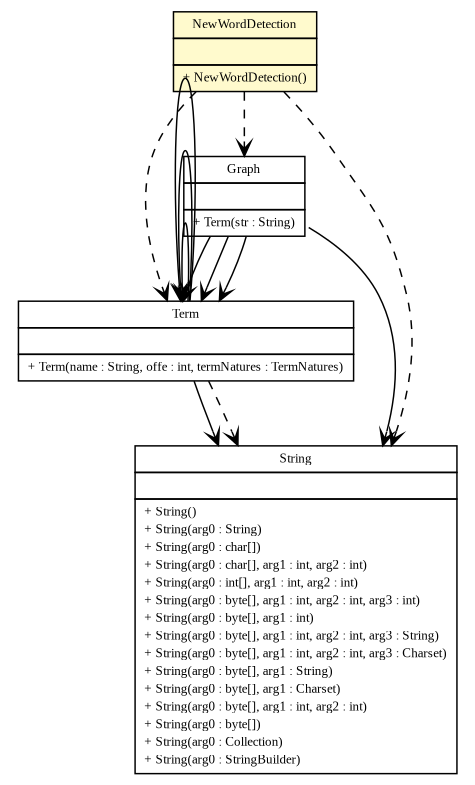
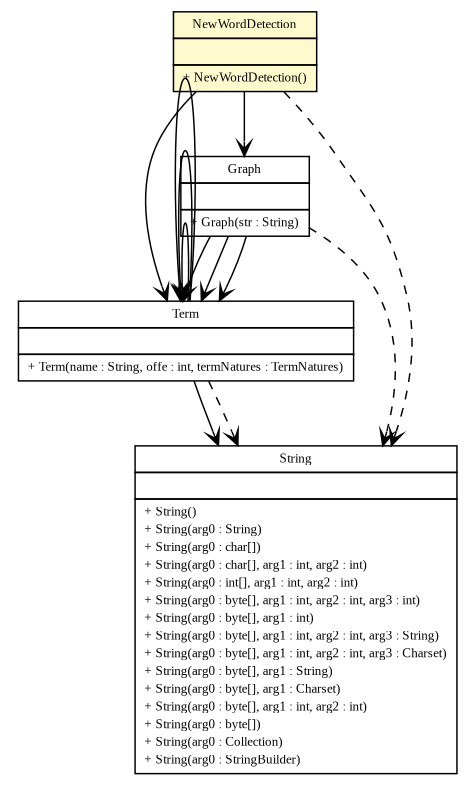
(244, 116) -> (244, 116)
(147, 183) -> (147, 183)
(244, 222) -> (245, 222)
(386, 314) -> (386, 314)
